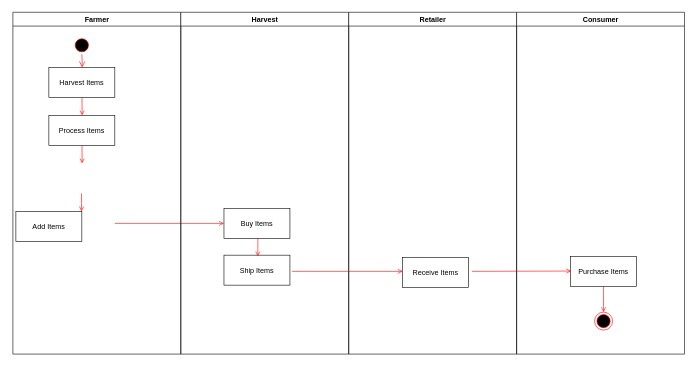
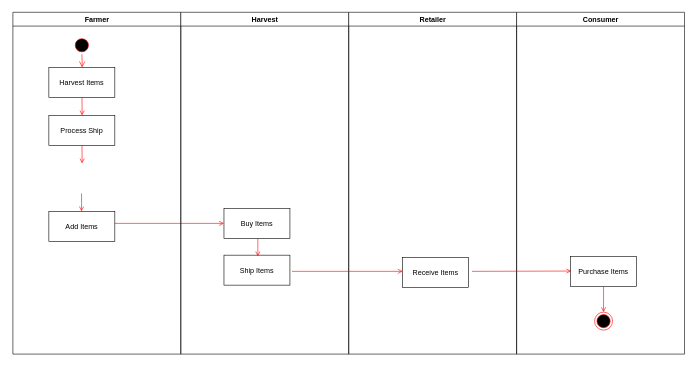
(81, 131) -> (81, 131)
(49, 227) -> (82, 227)
